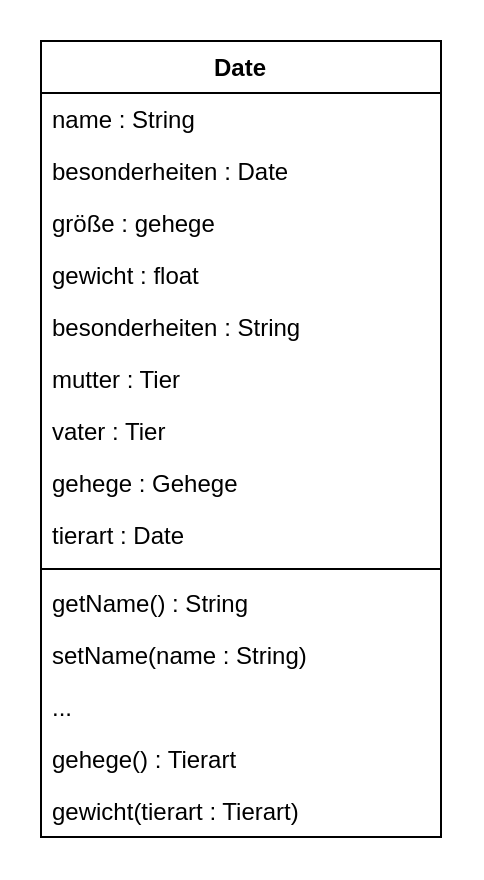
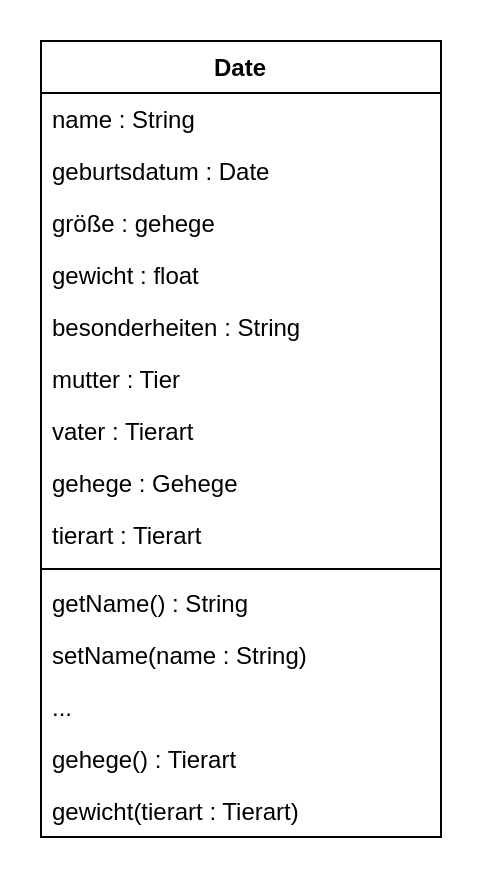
(181, 172) -> (170, 172)
(120, 432) -> (140, 432)
(134, 536) -> (151, 536)
